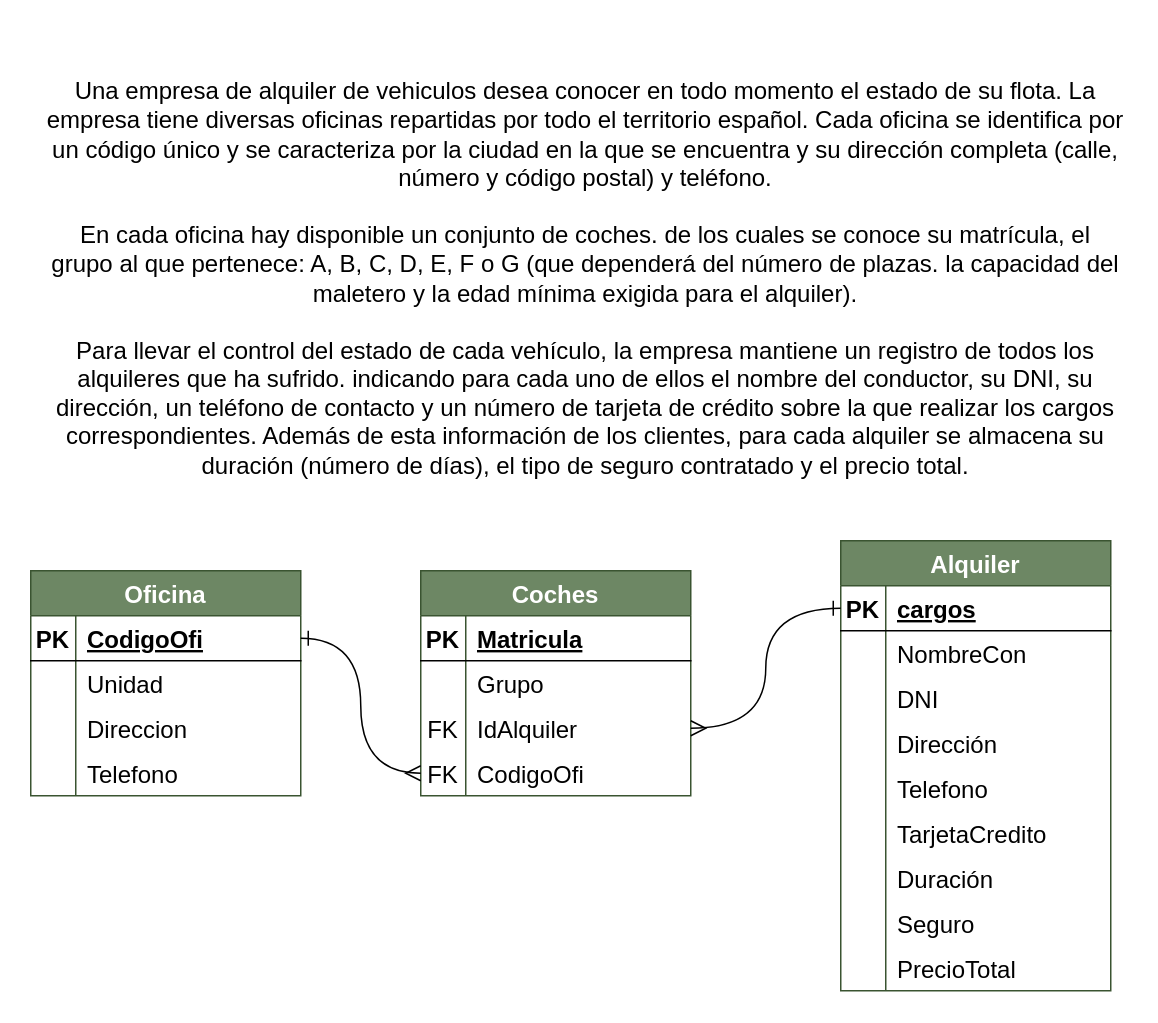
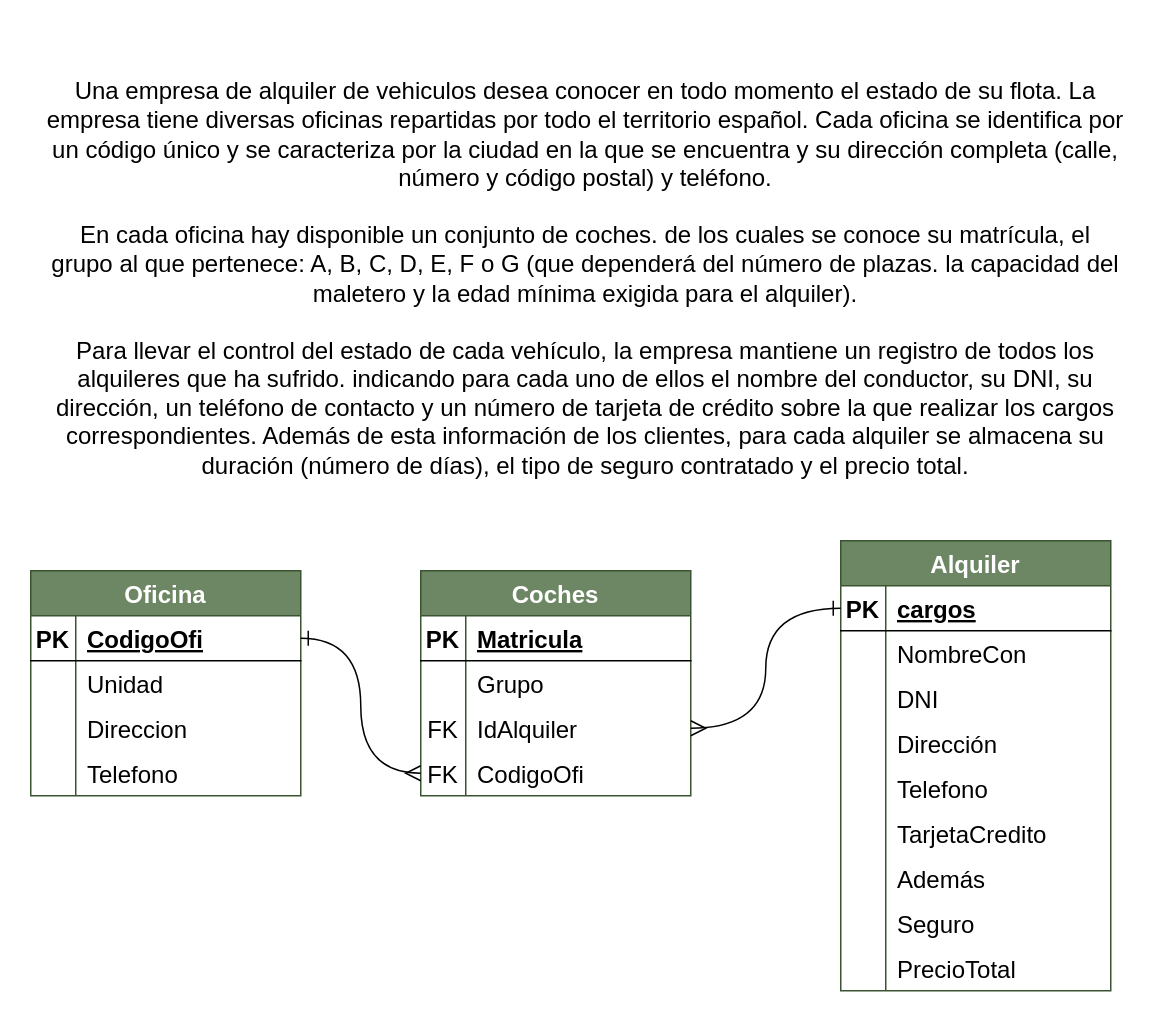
(948, 880) -> (937, 880)
